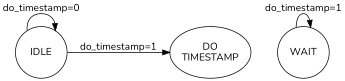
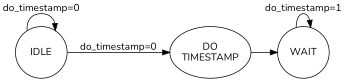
(118, 47) -> (118, 47)
none -> (261, 52)
